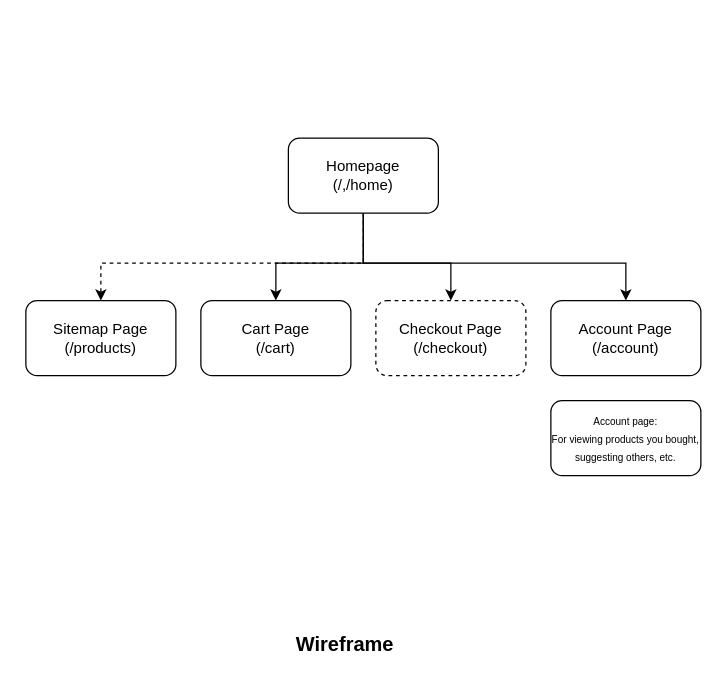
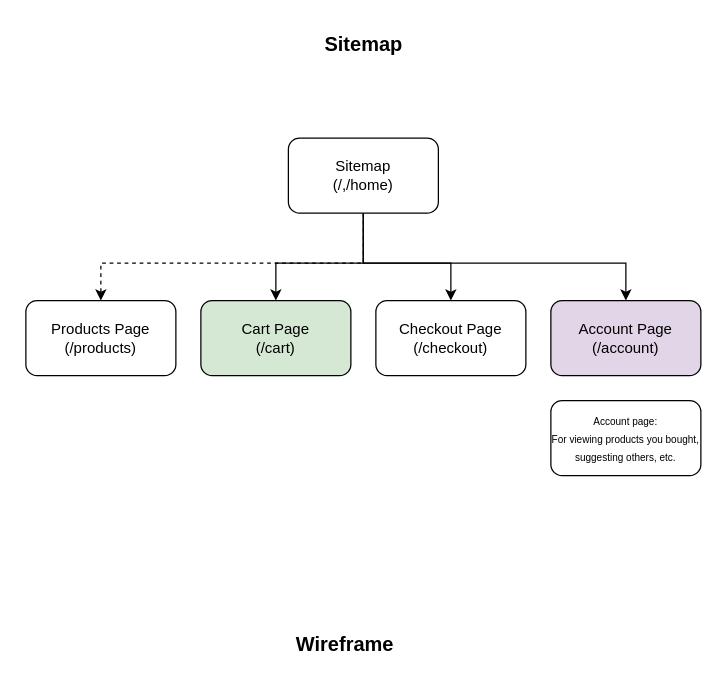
none -> (363, 44)
(363, 176) -> (363, 176)
(101, 338) -> (101, 338)
(276, 338) -> (276, 338)
(451, 338) -> (451, 338)
(626, 338) -> (626, 338)
